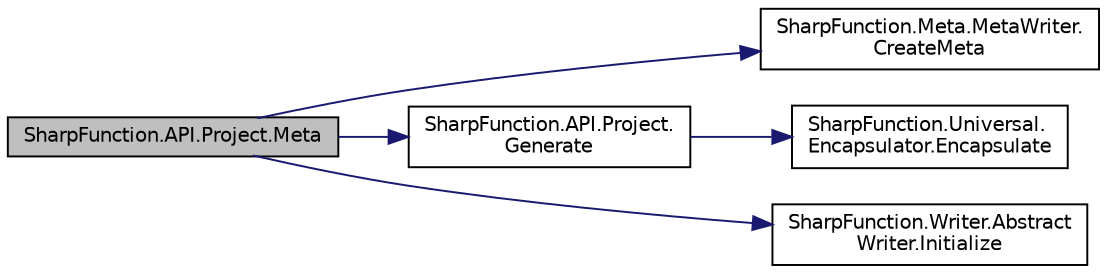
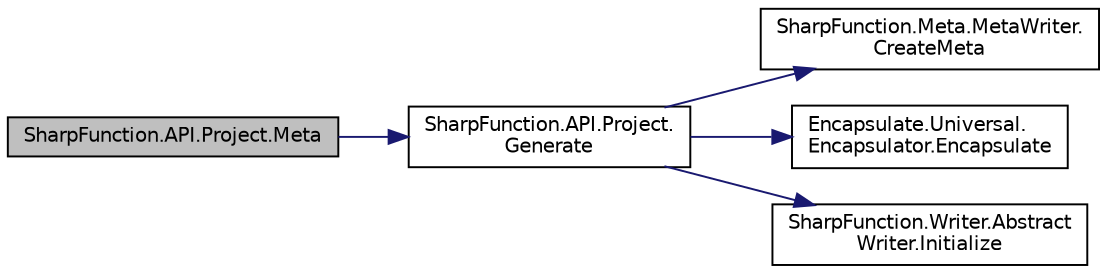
(498, 78) -> (730, 91)
(930, 137) -> (930, 137)
(501, 198) -> (730, 183)
